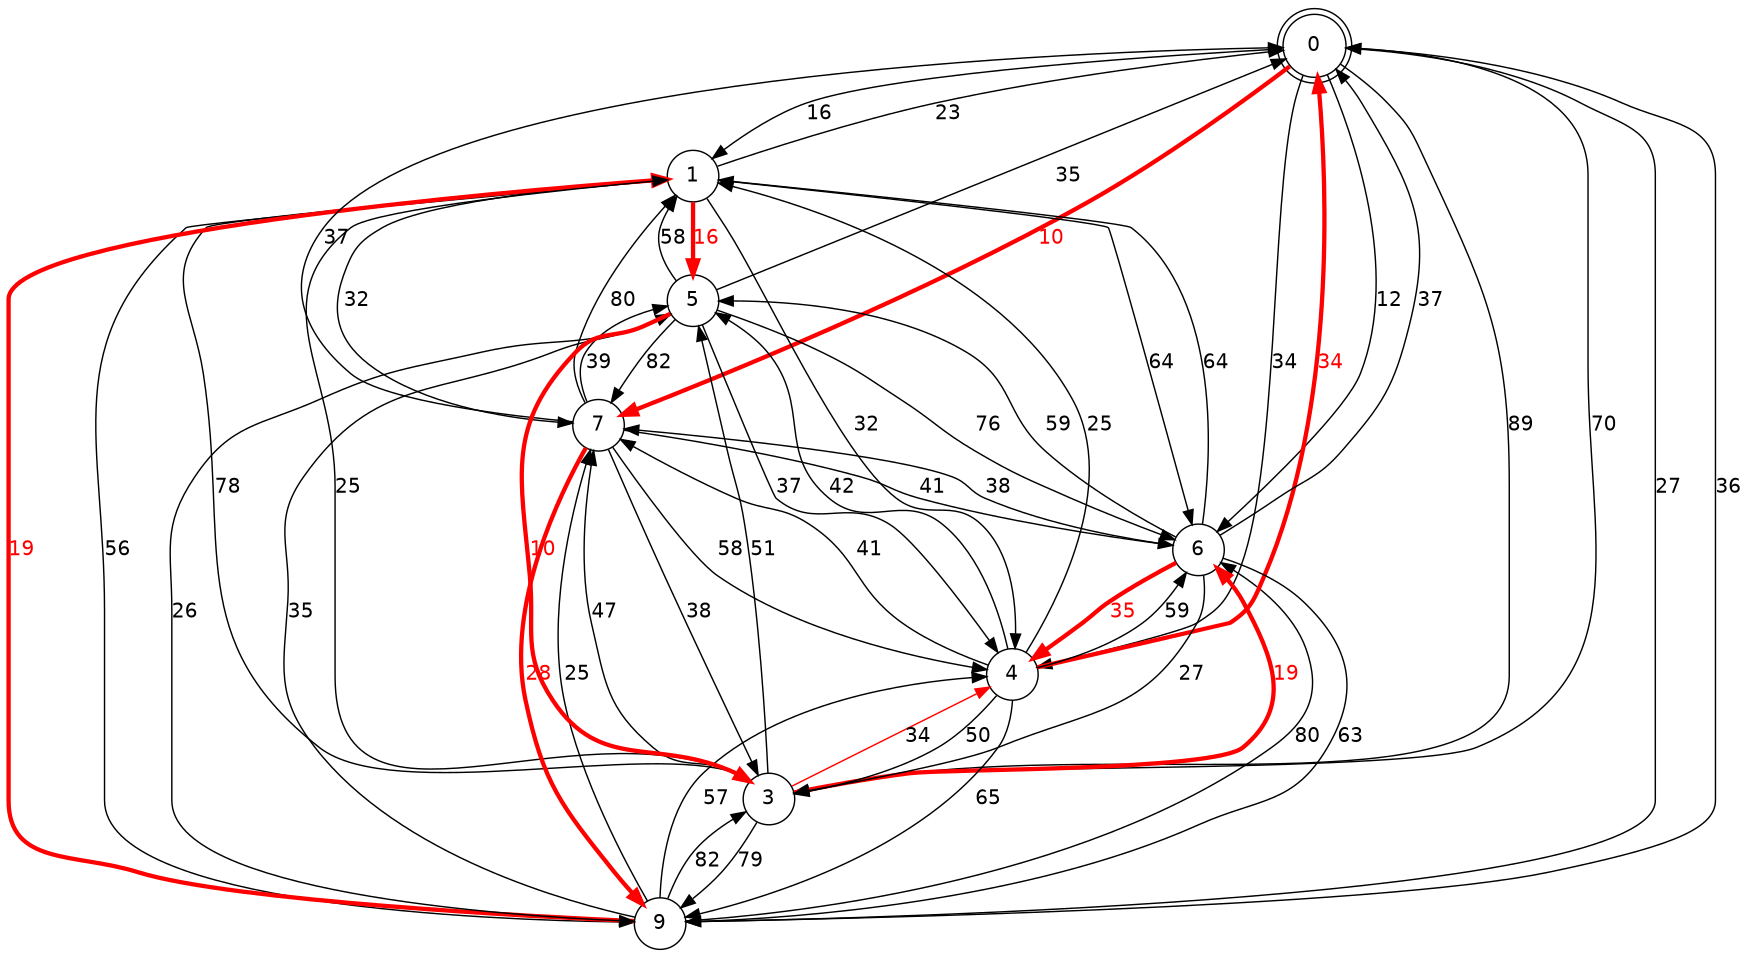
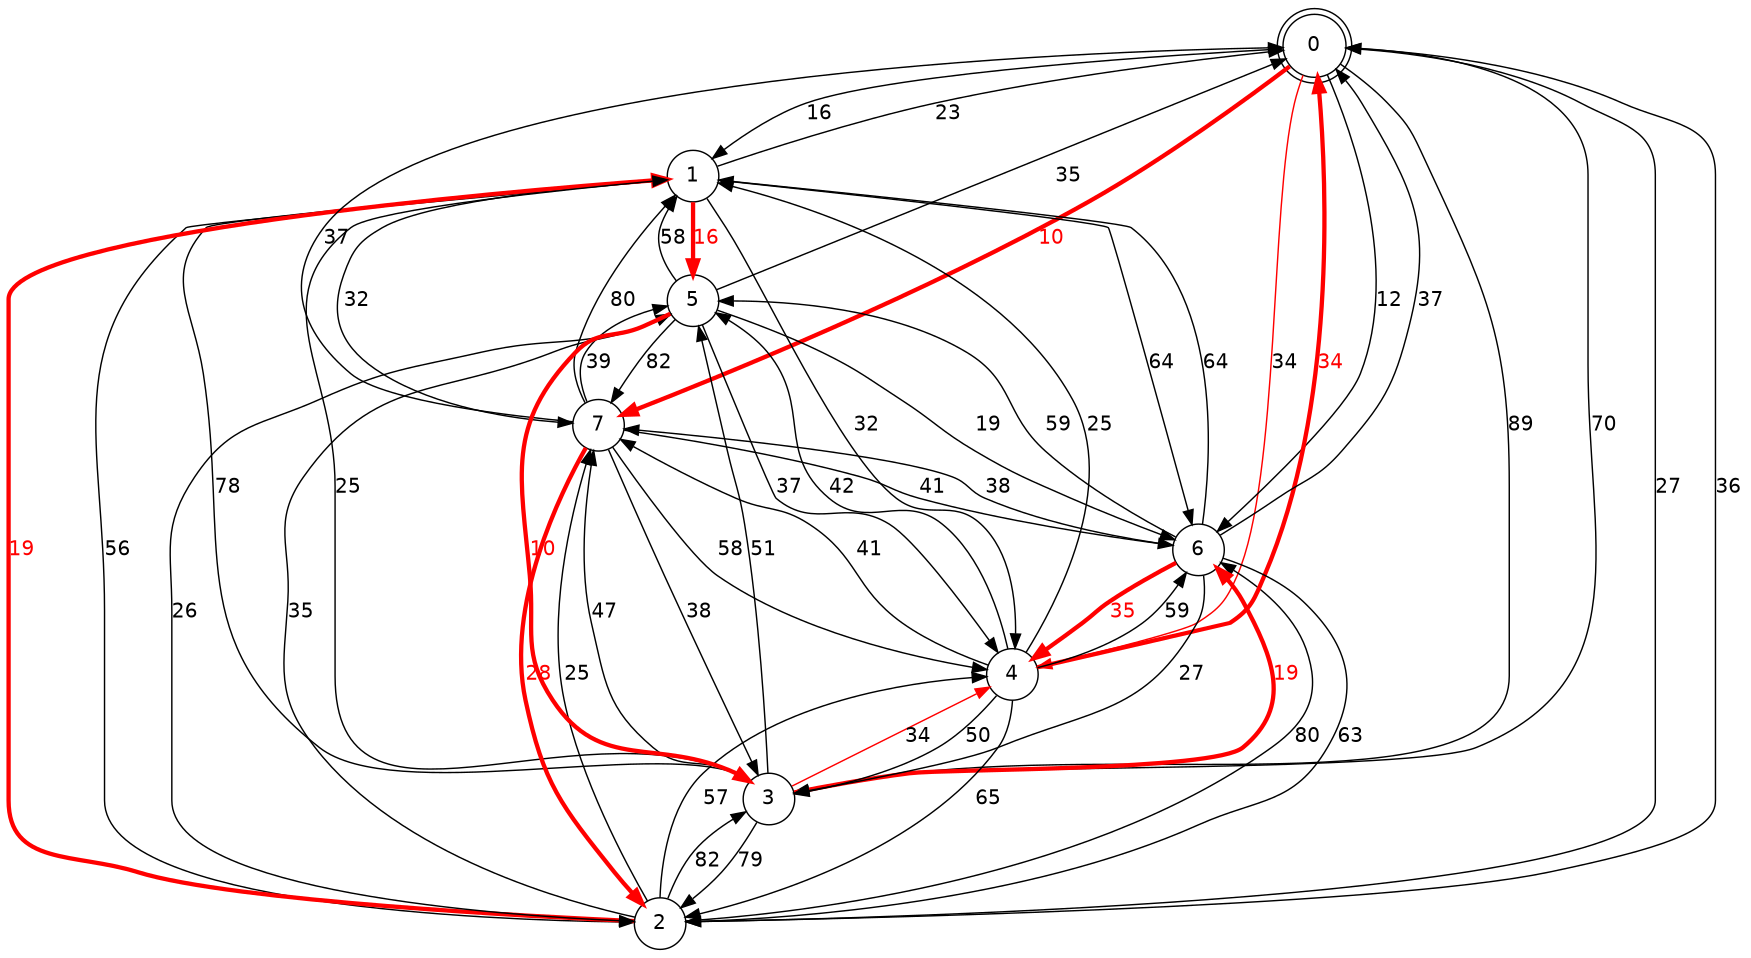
(989, 425) -> (989, 425)
(1265, 433) -> (1265, 433)
(660, 924) -> (660, 924)
